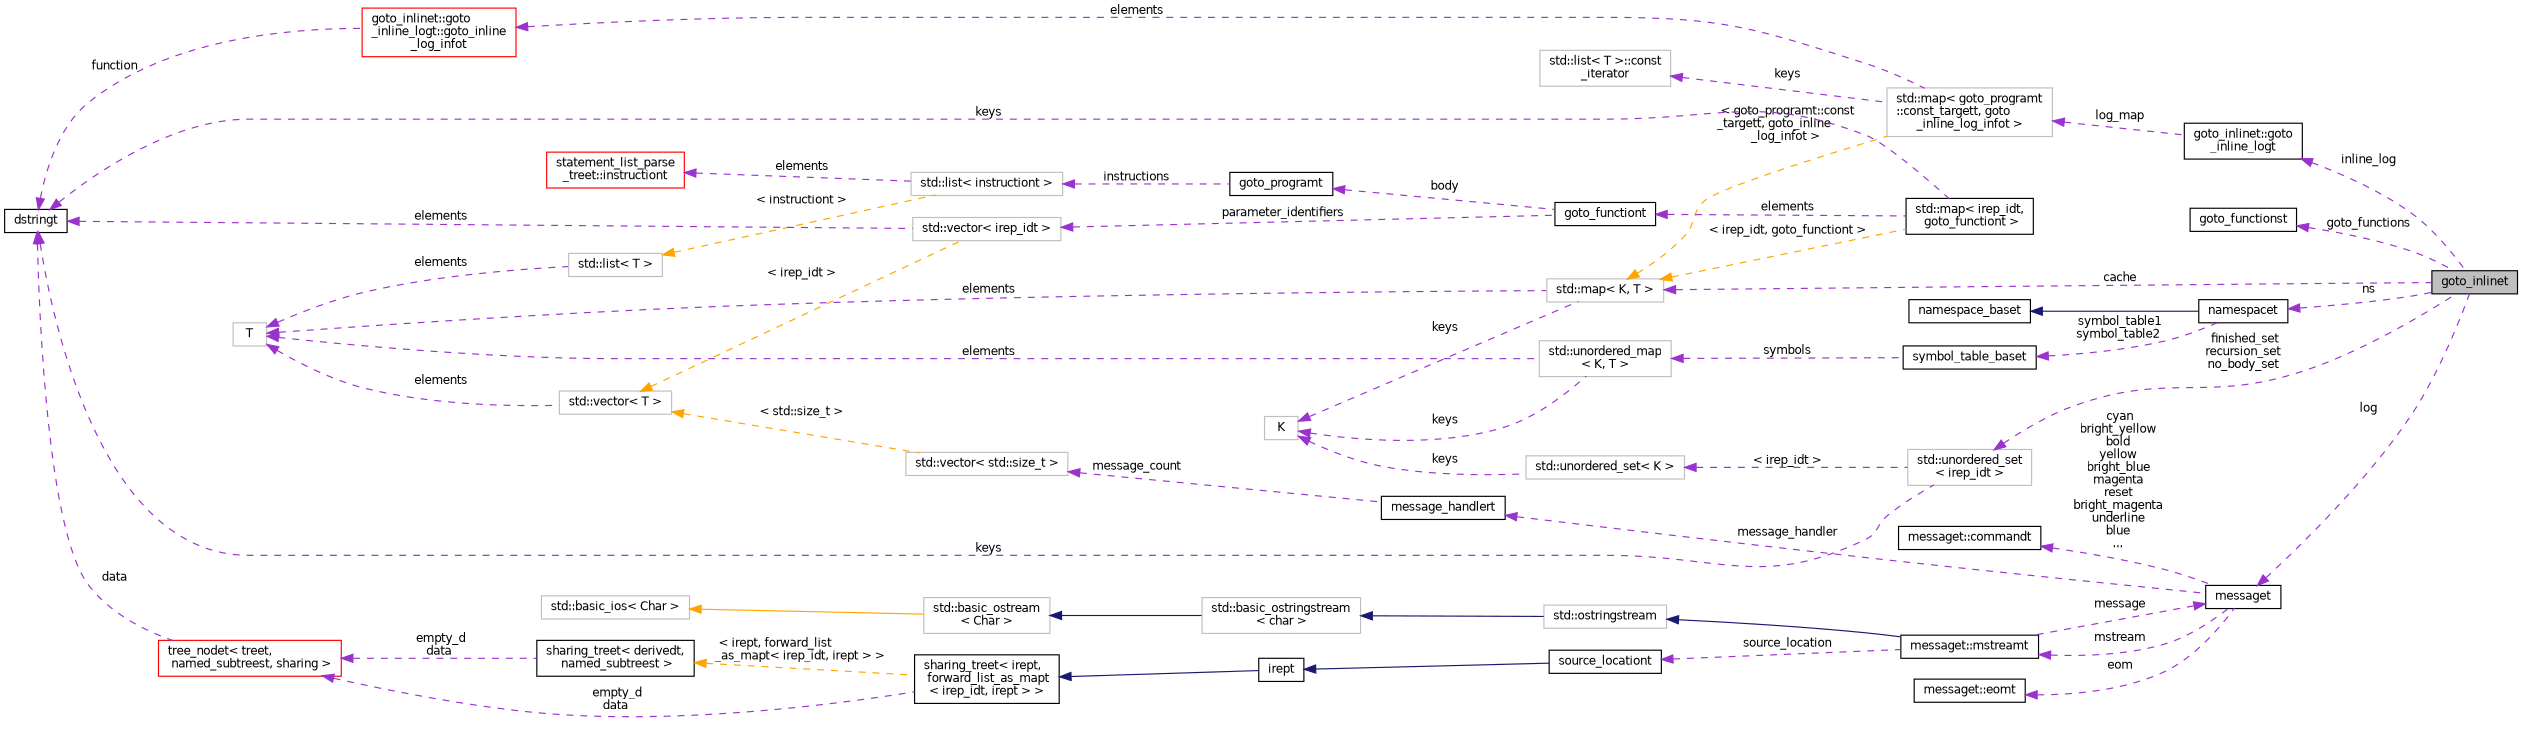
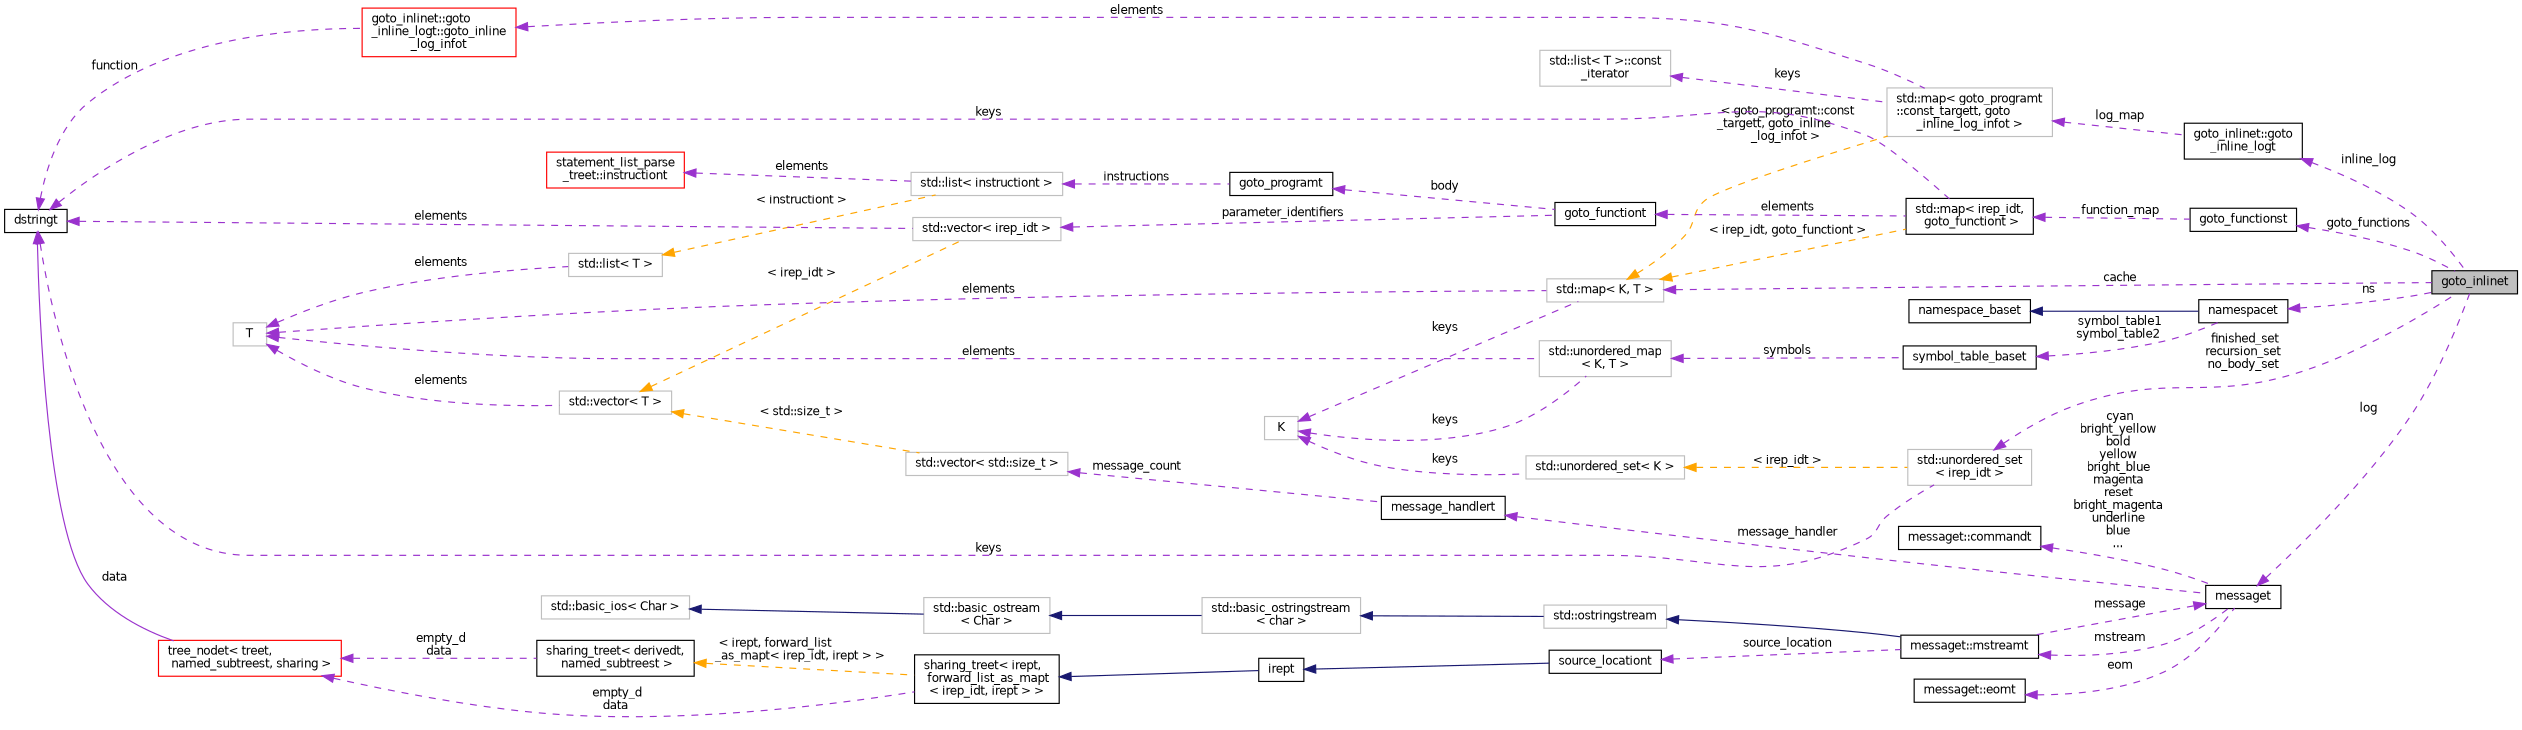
none -> (2117, 218)
(1802, 467) -> (1802, 467)
(54, 469) -> (54, 469)
(813, 612) -> (813, 612)
